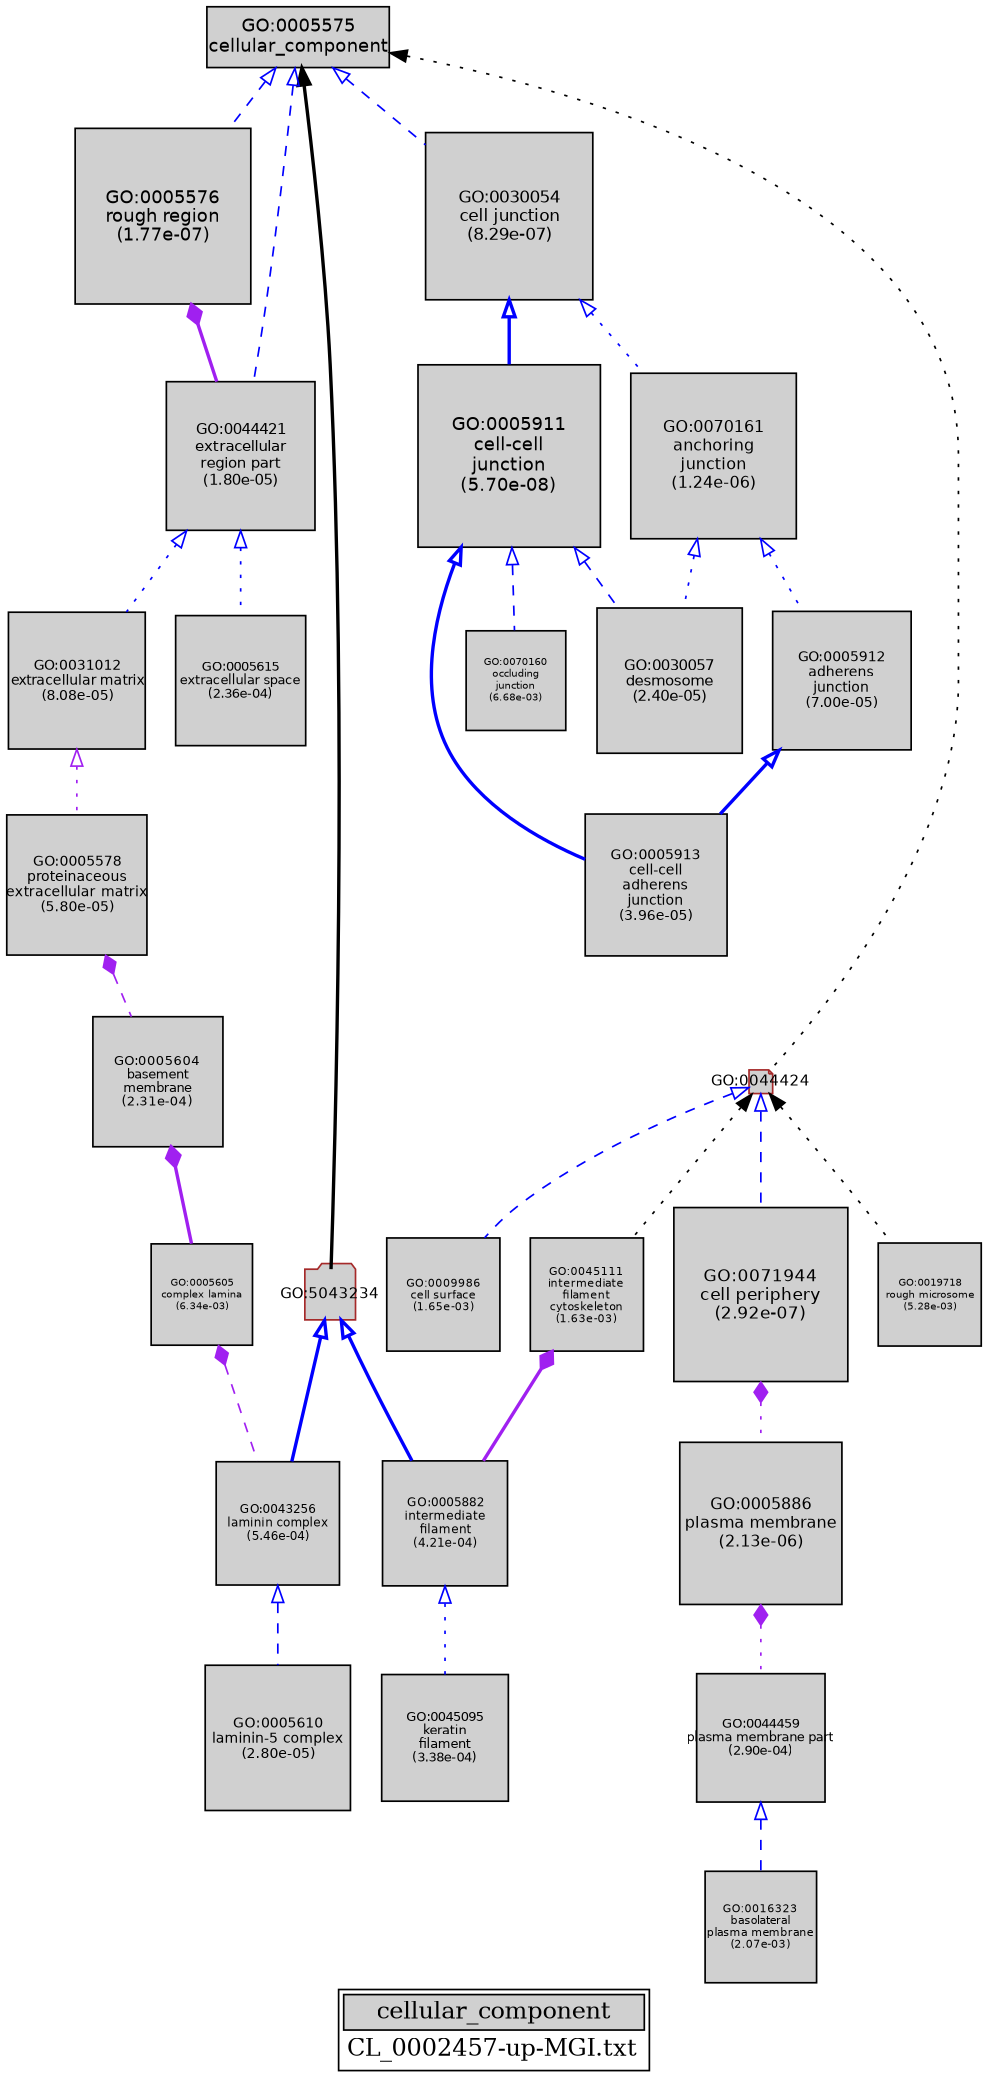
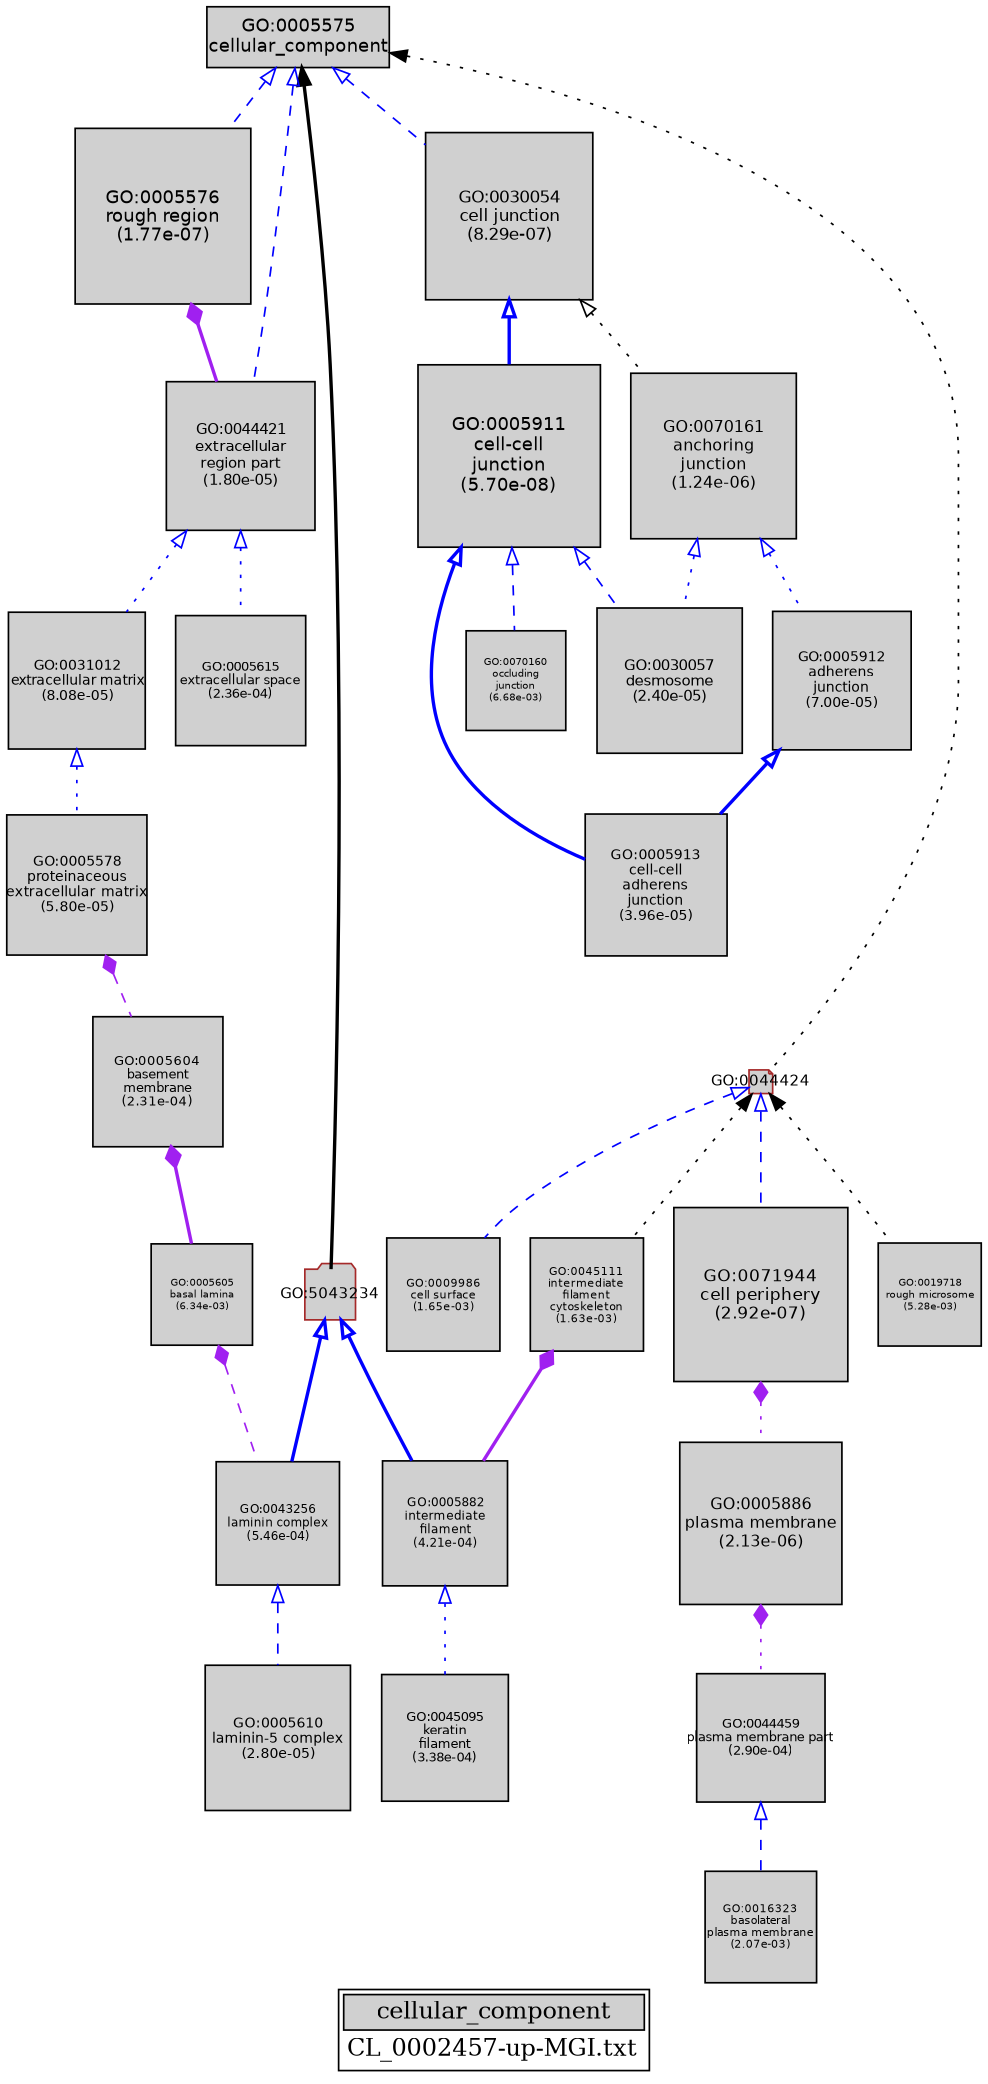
(617, 343) -> (617, 343)
(77, 790) -> (77, 790)
(203, 1295) -> (203, 1295)
